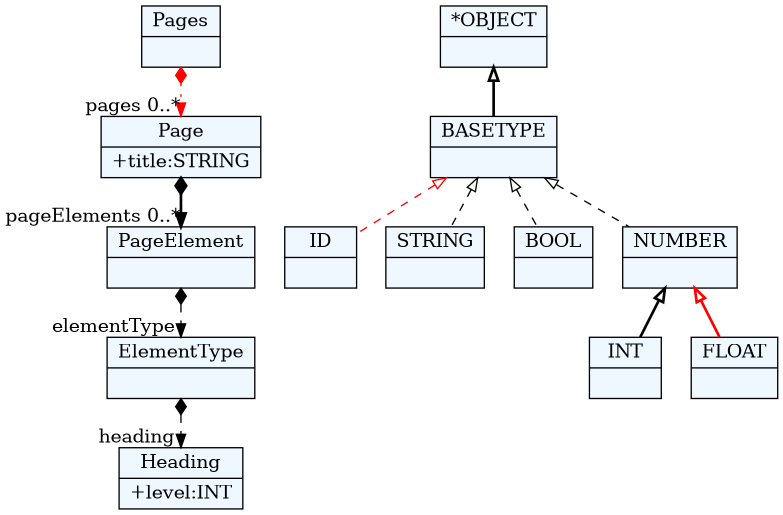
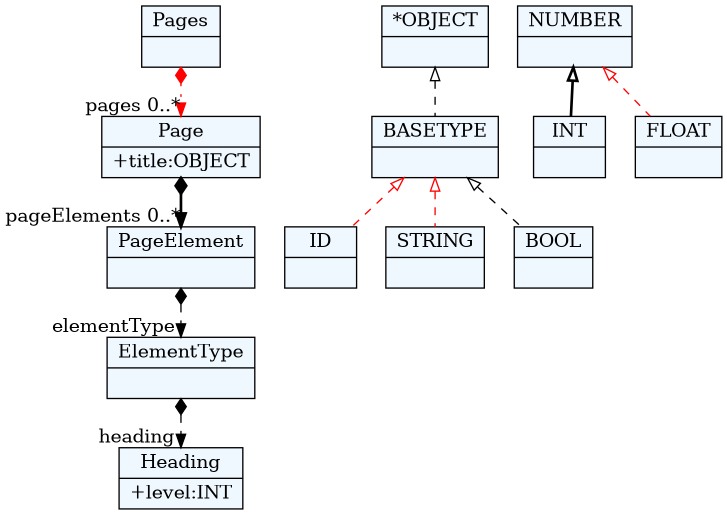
(494, 99) -> (435, 99)
(181, 162) -> (181, 162)
(593, 206) -> none
(461, 208) -> (435, 209)
(710, 319) -> (631, 97)
